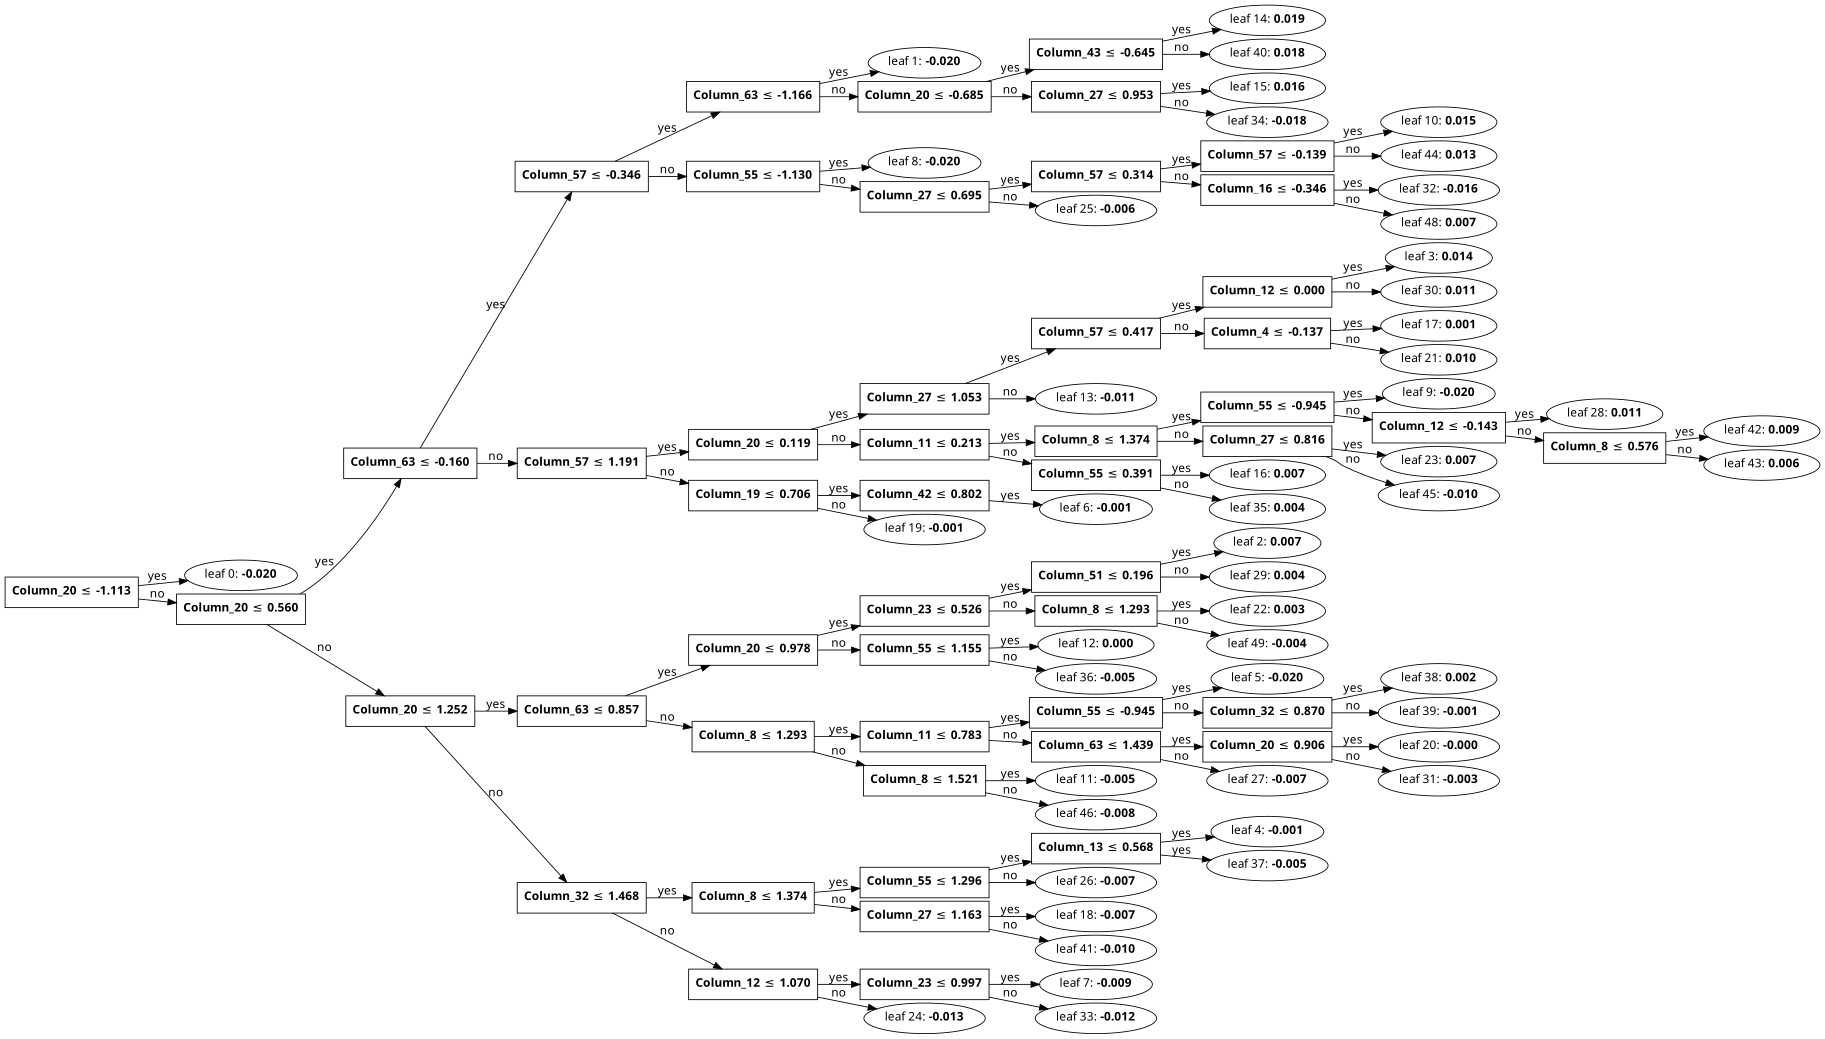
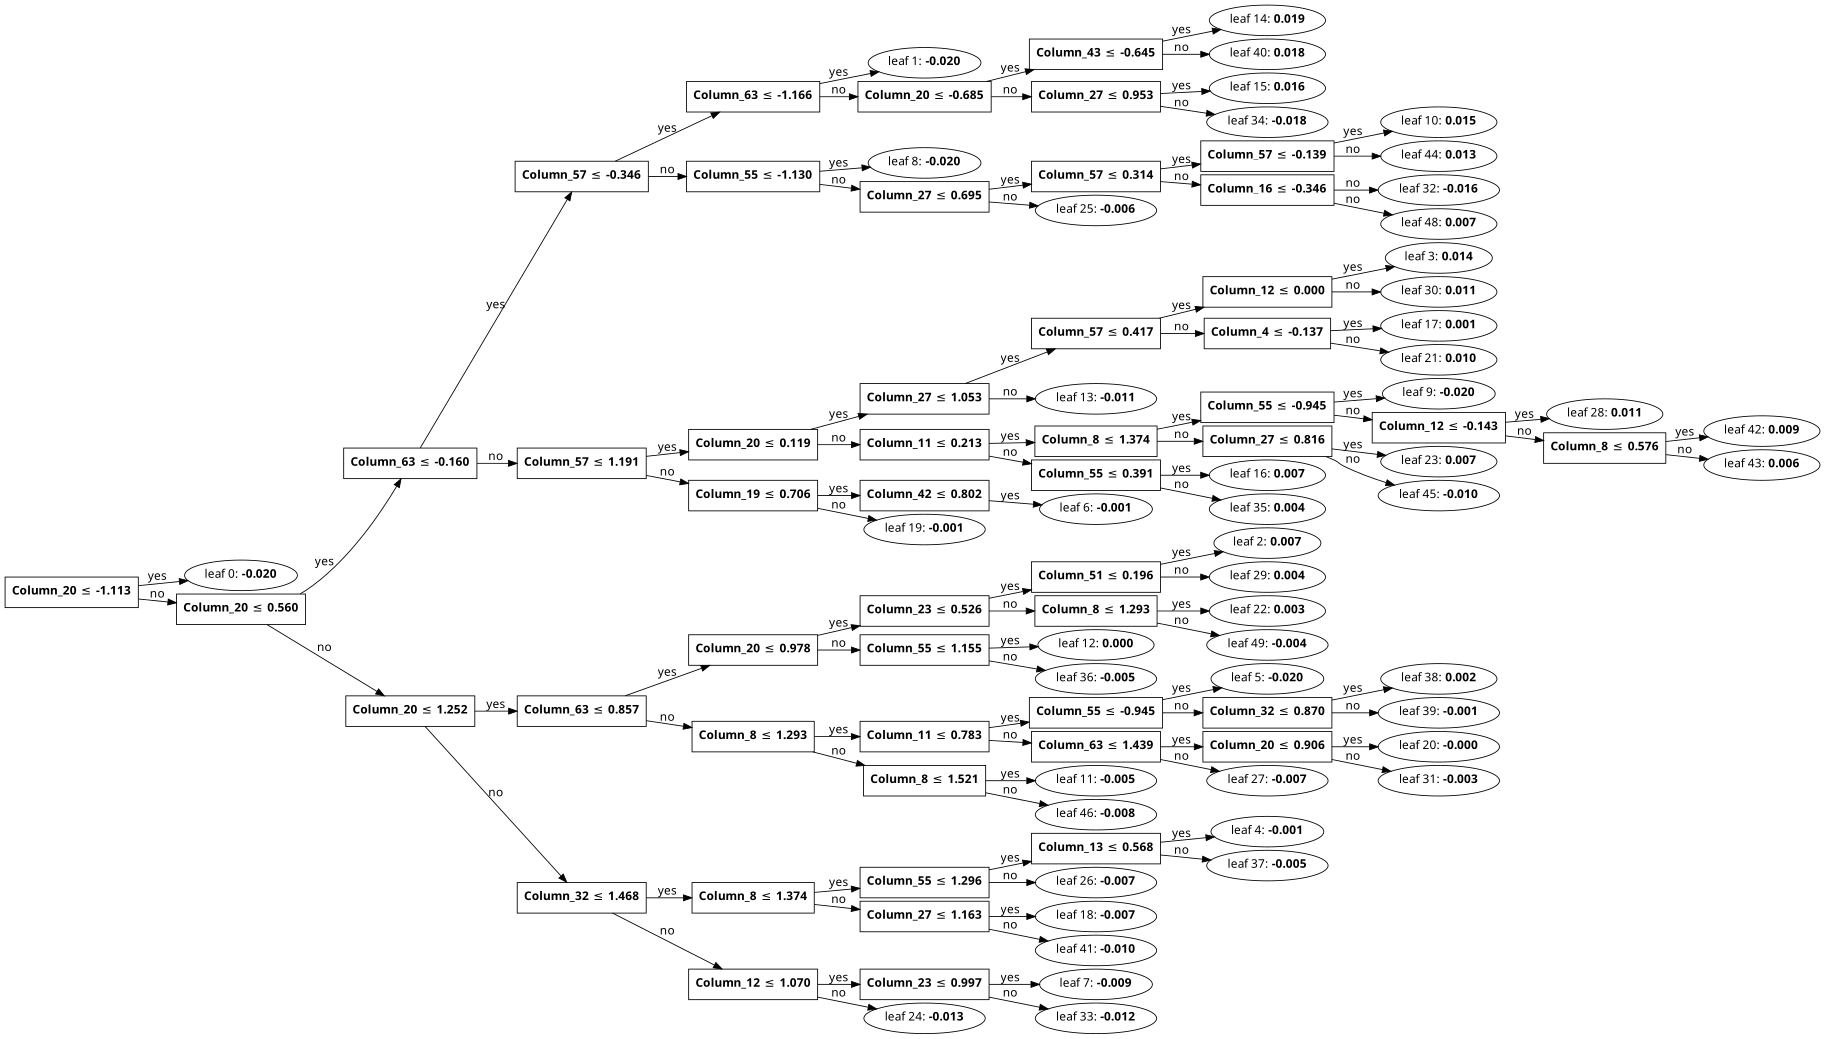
(1353, 184) -> (1353, 184)
(1182, 851) -> (1182, 851)
